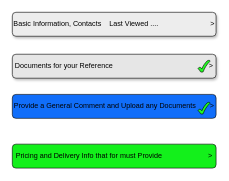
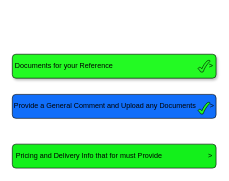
(114, 24) -> none
(114, 66) -> (114, 66)
